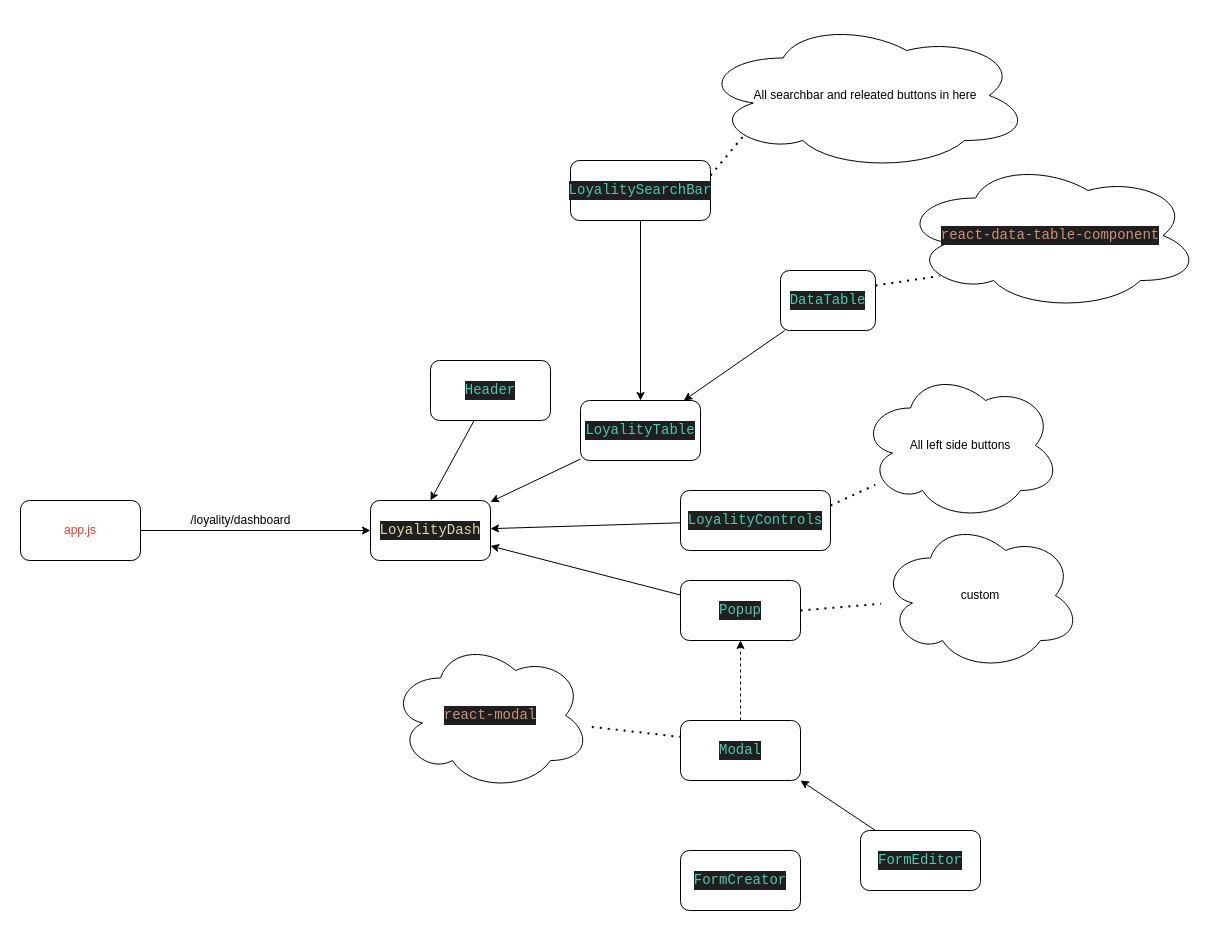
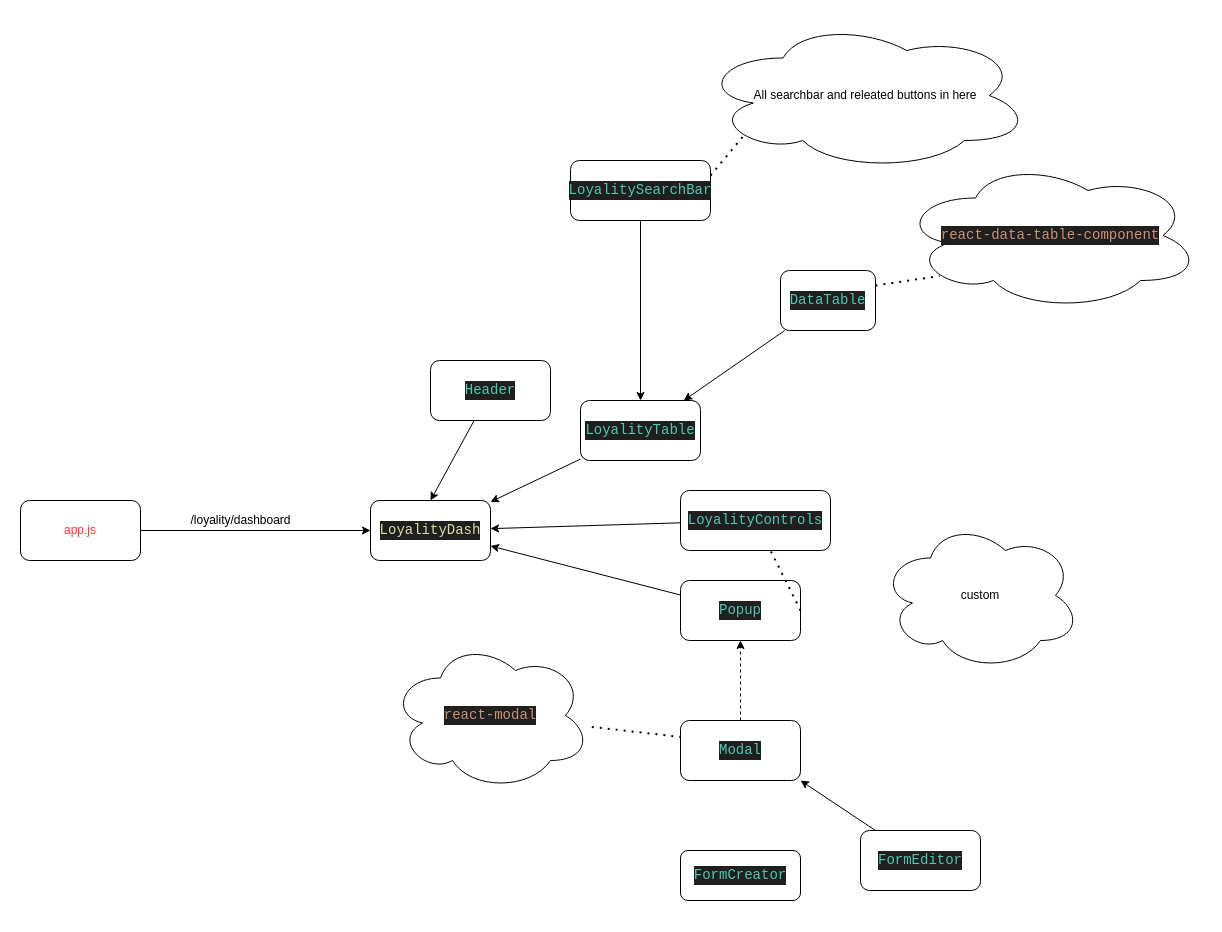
(961, 446) -> none
(852, 495) -> none
(841, 607) -> (786, 581)
(741, 881) -> (741, 876)
